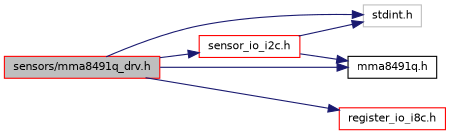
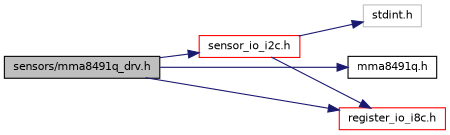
(226, 21) -> none
(319, 57) -> (316, 80)
(82, 67) -> (82, 67)
